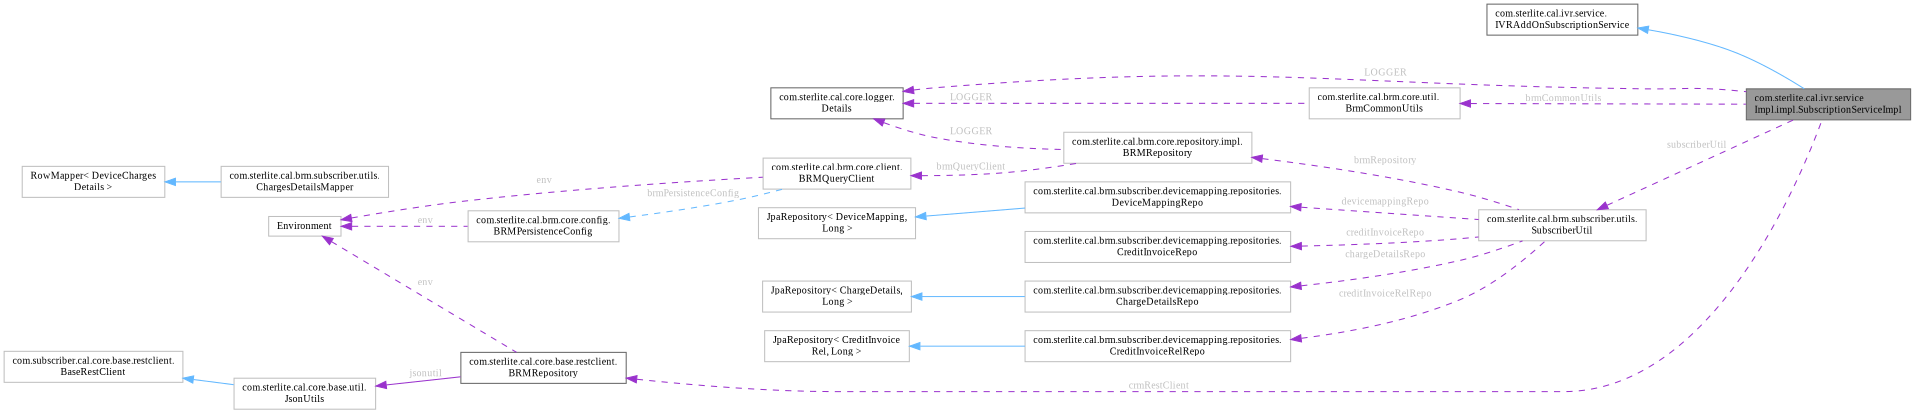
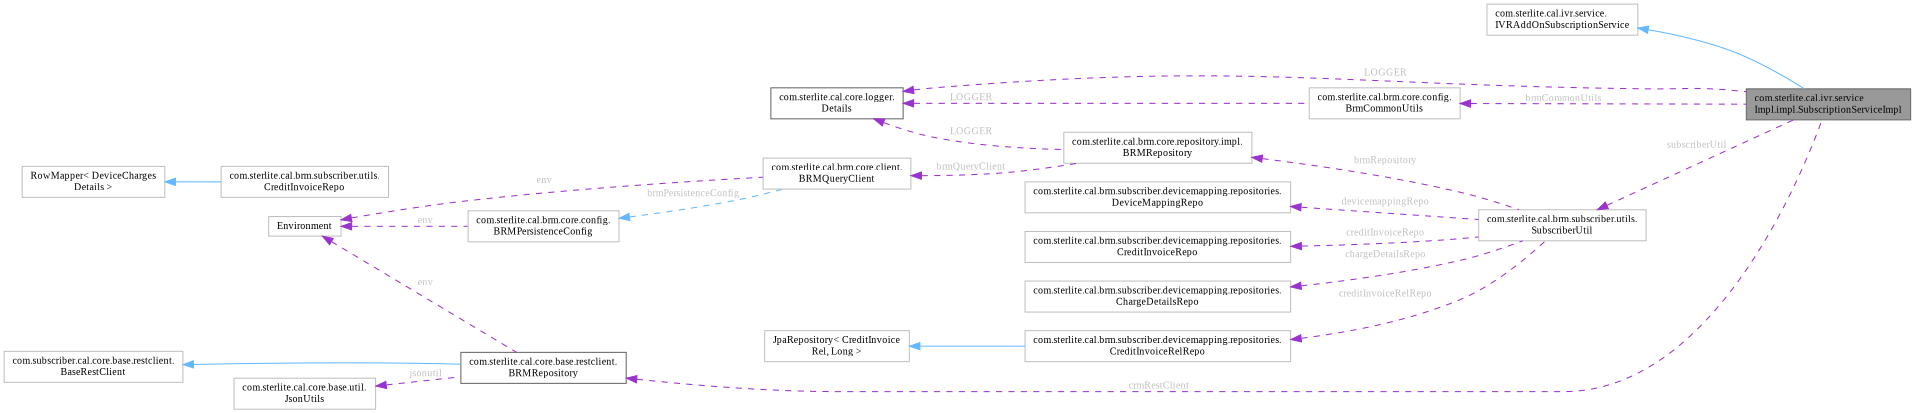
(1562, 20) -> (1562, 20)
(1385, 103) -> (1385, 103)
(305, 182) -> (305, 182)
(837, 223) -> none
(837, 297) -> none
(423, 381) -> (423, 381)
(214, 382) -> (327, 363)
